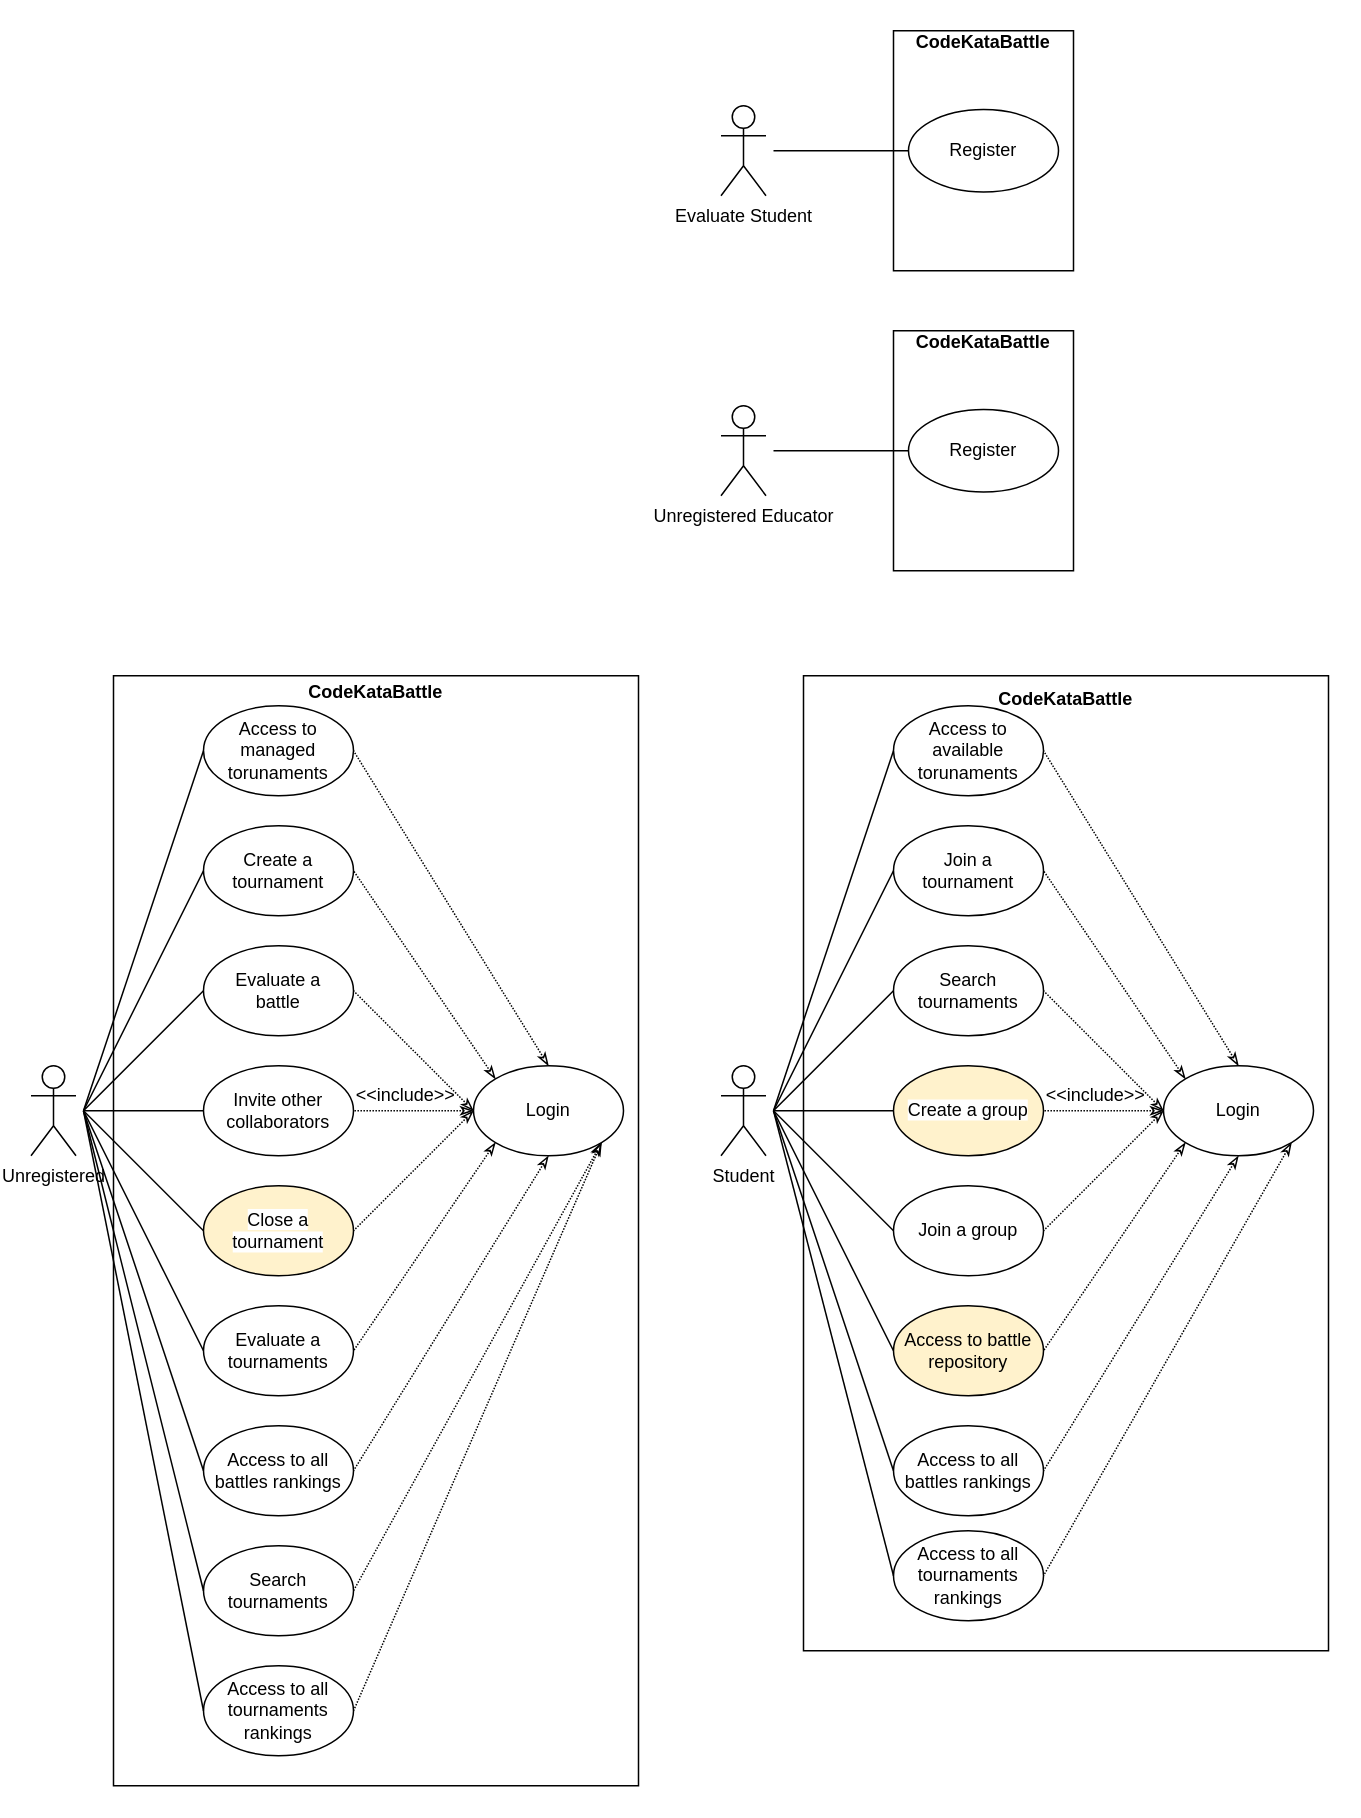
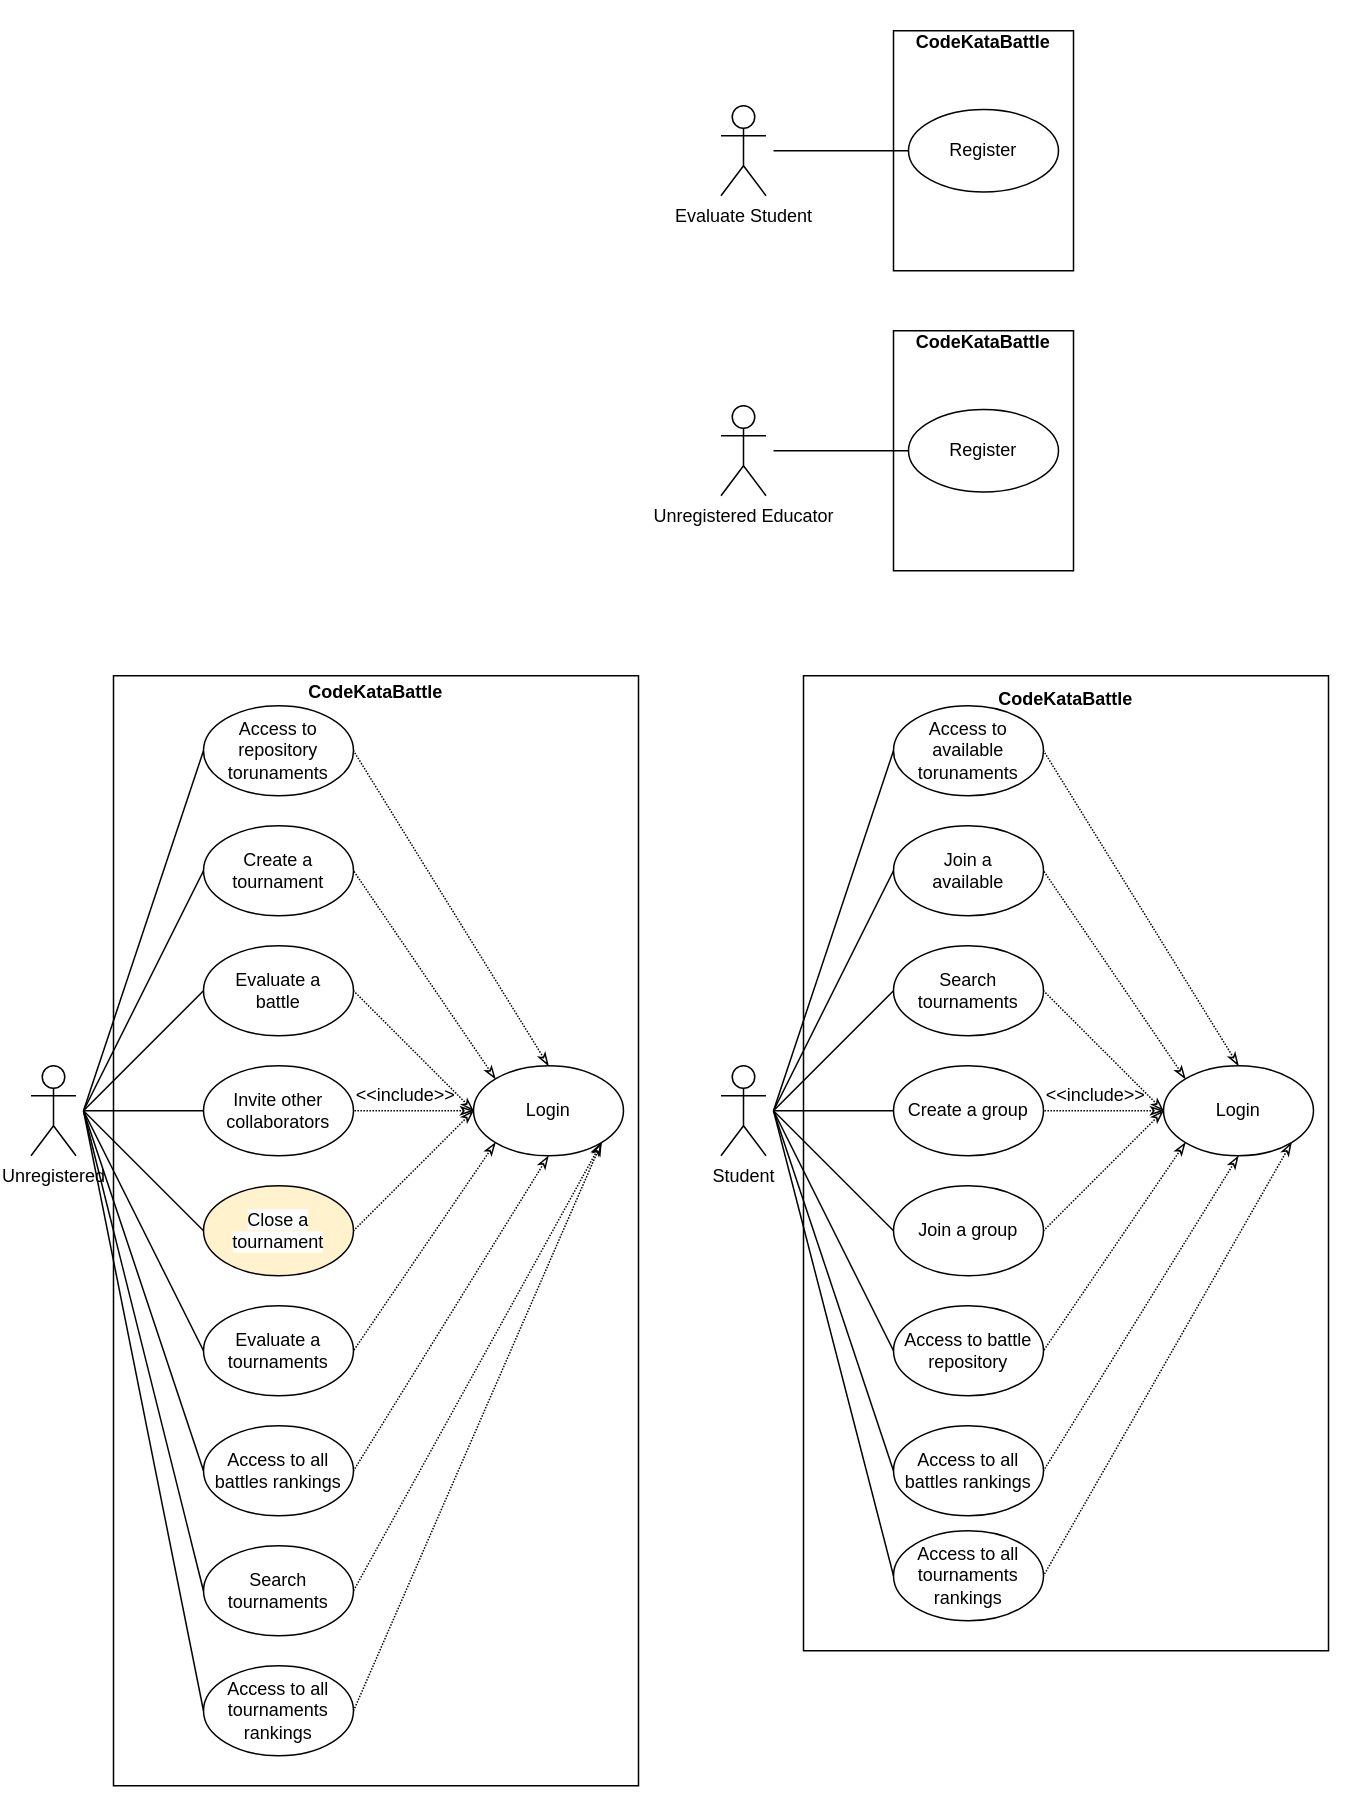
(278, 751) -> (278, 751)
(968, 871) -> (968, 871)
(968, 1111) -> (968, 1111)
(968, 1351) -> (968, 1351)
